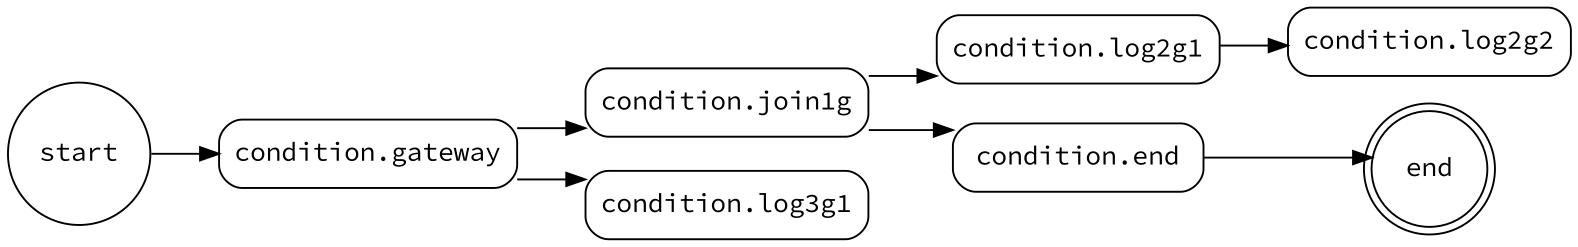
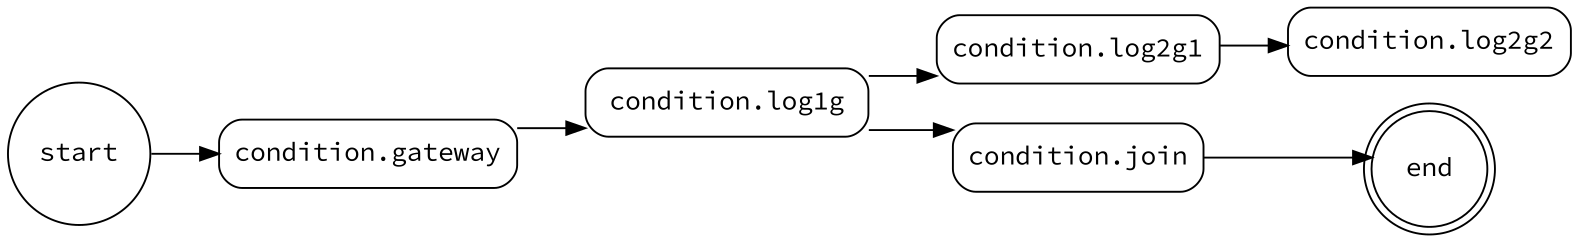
(727, 103) -> (727, 103)
(1078, 158) -> (1078, 158)
(727, 205) -> none
